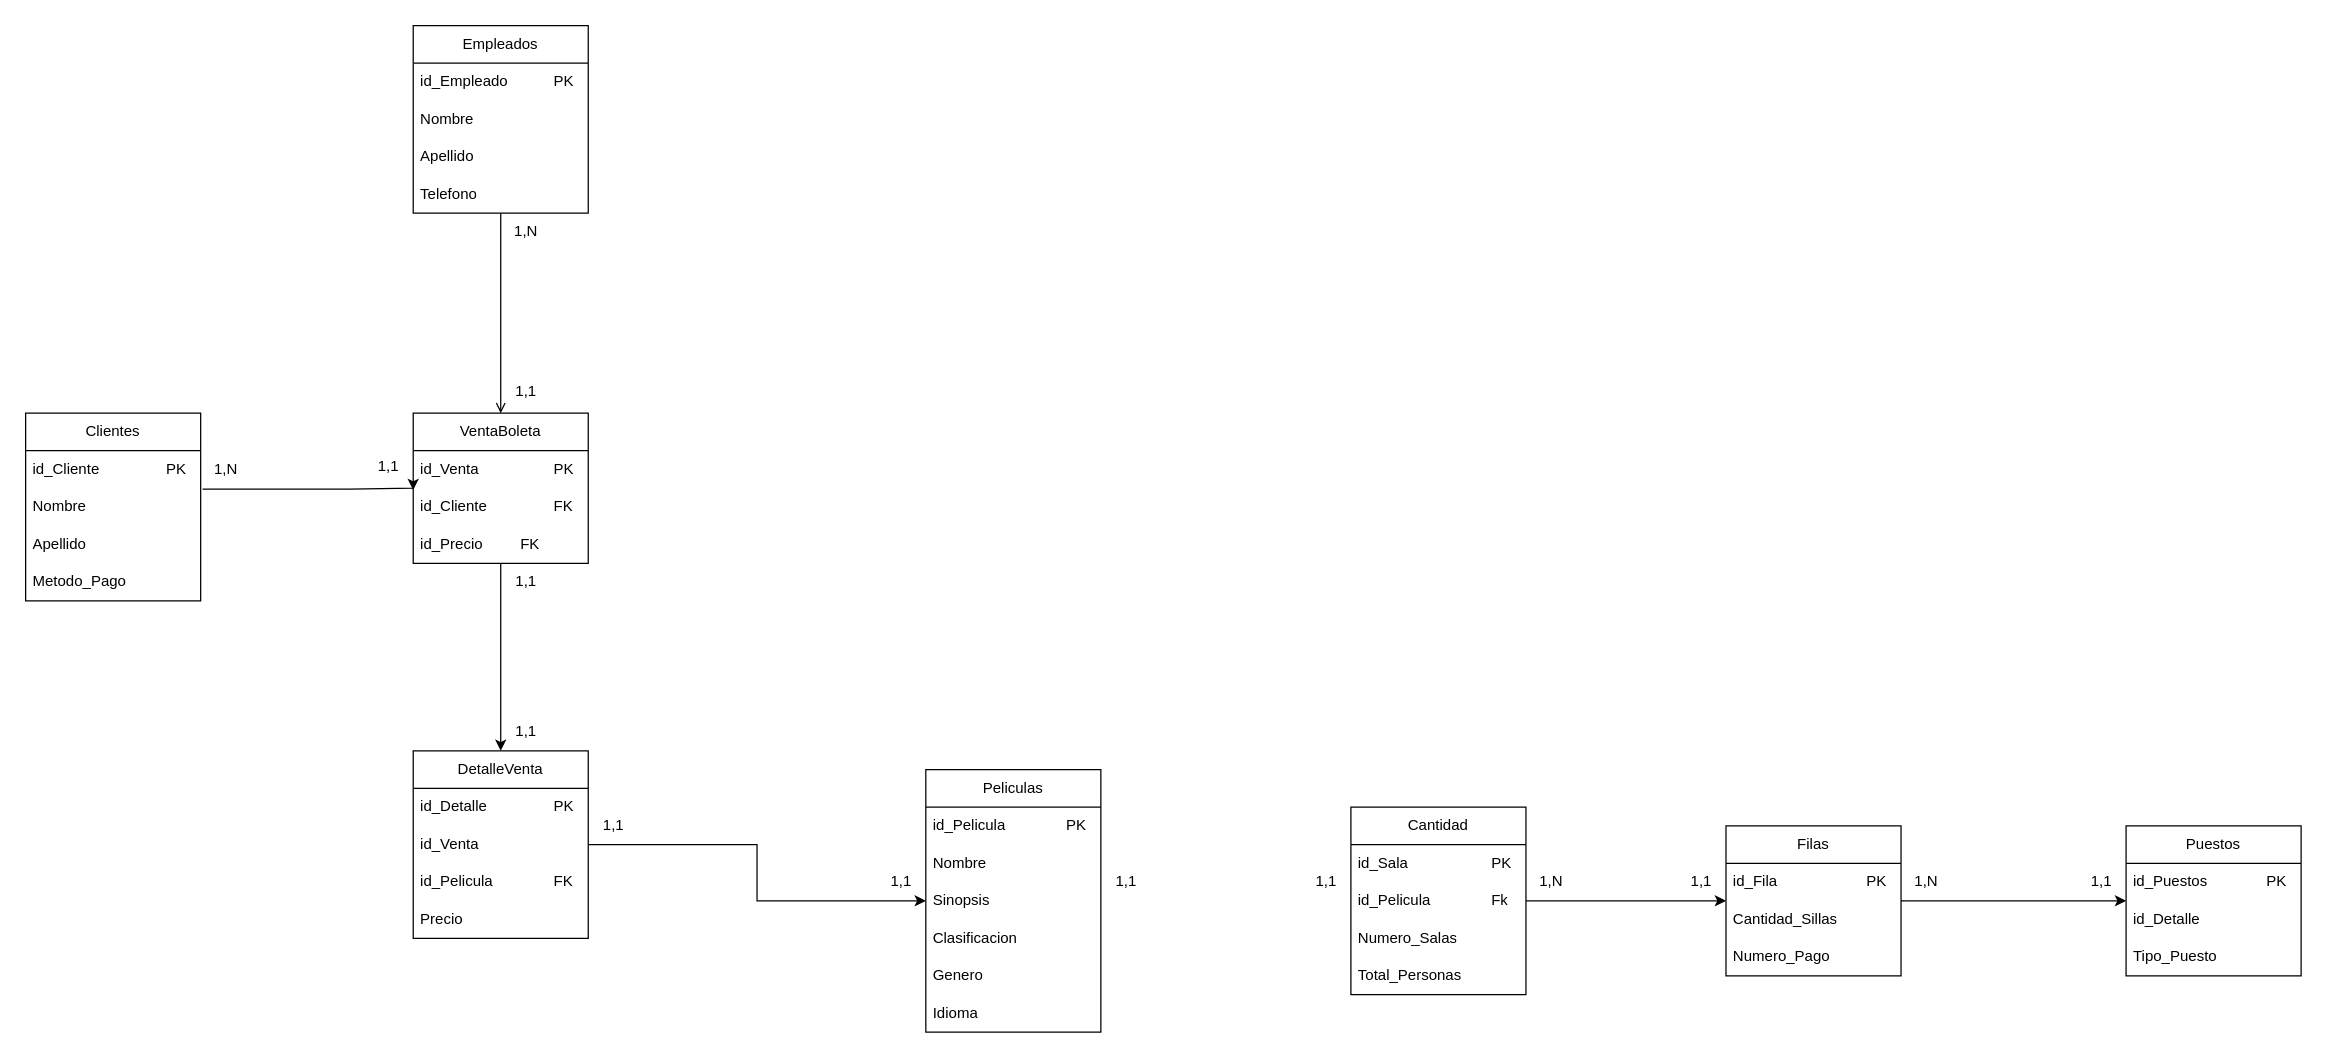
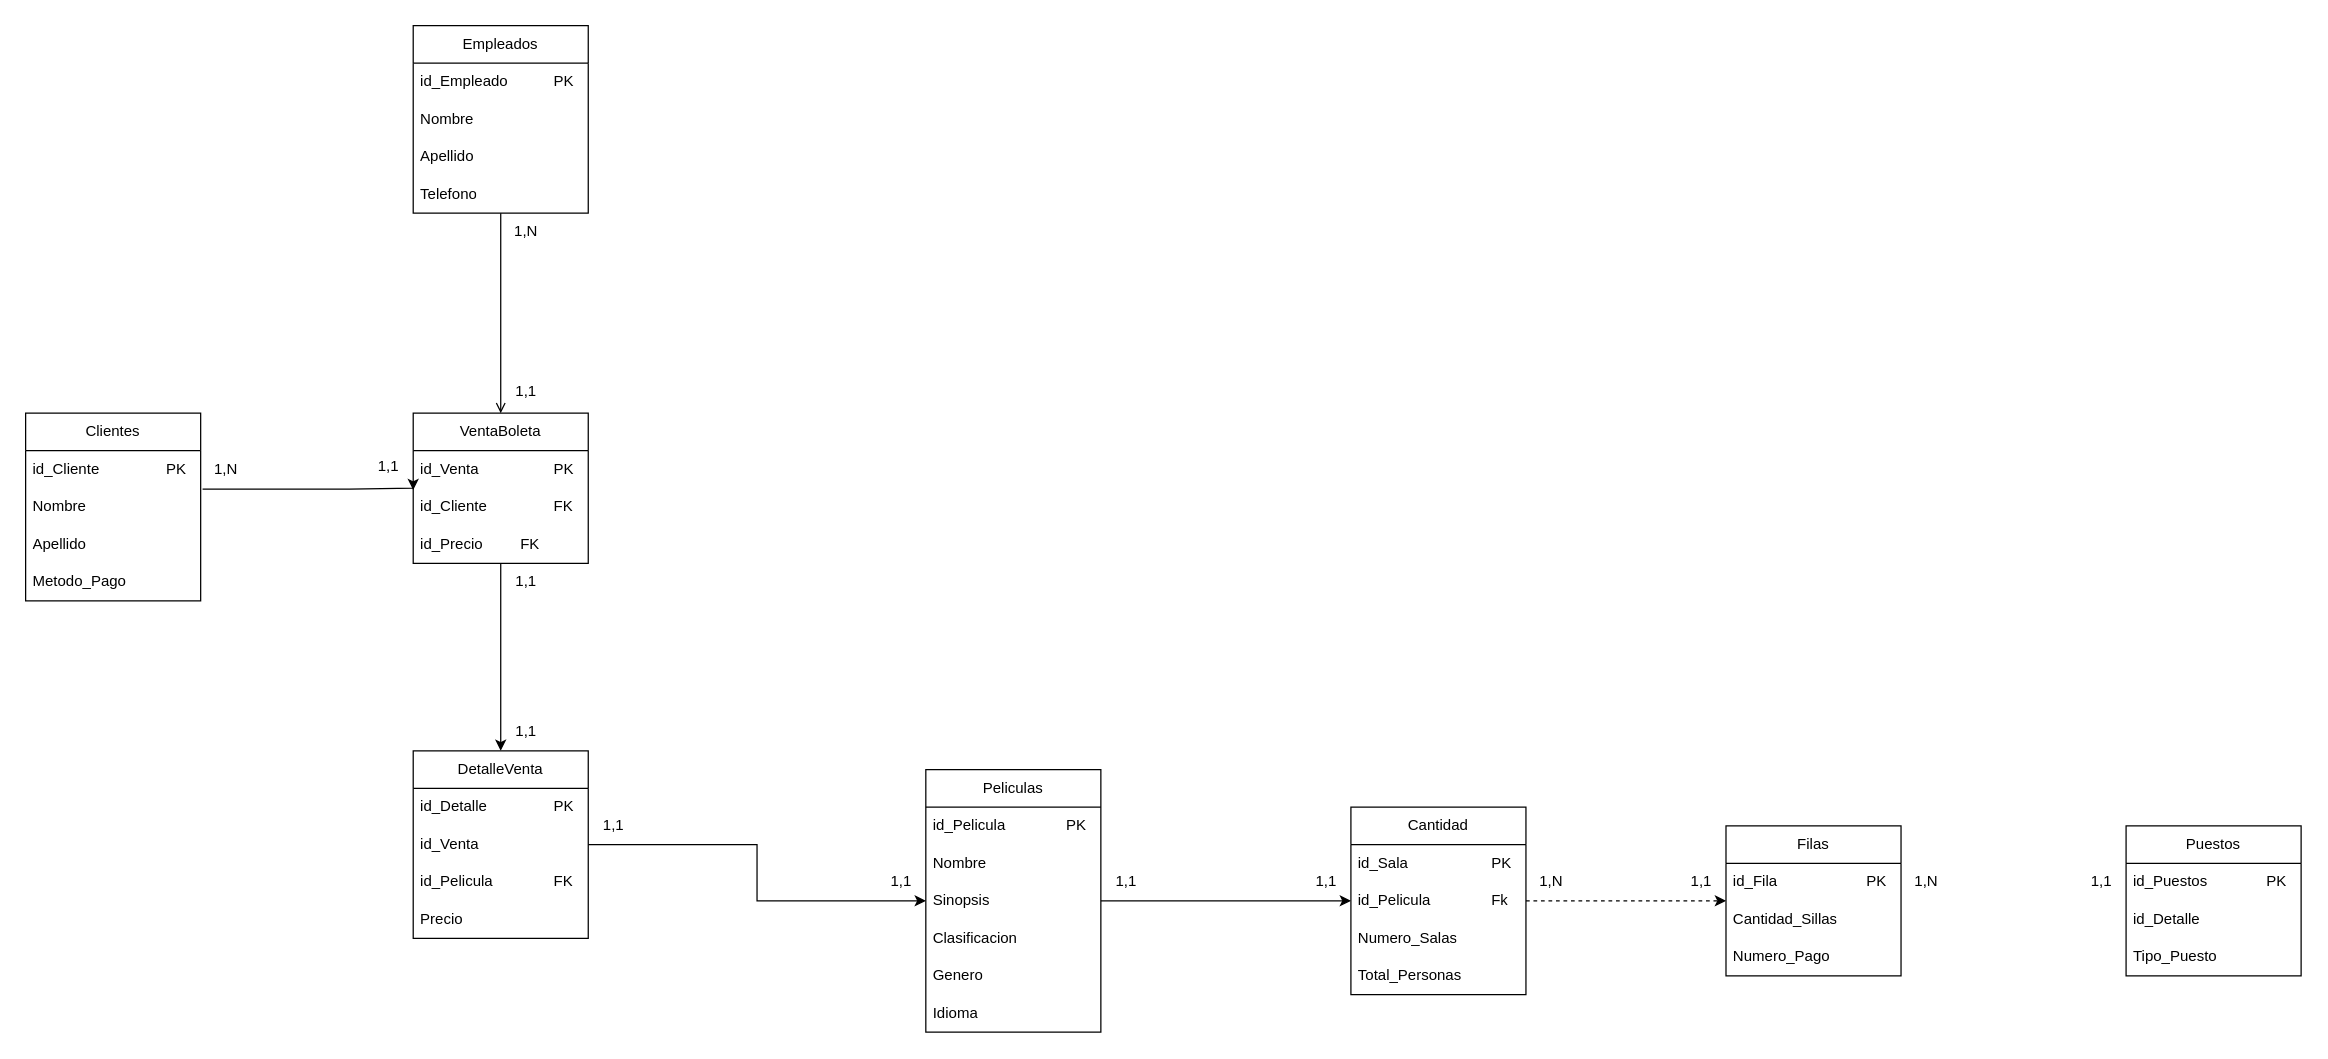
none -> (1222, 901)
(1621, 901) -> (1621, 901)
(2010, 901) -> none
